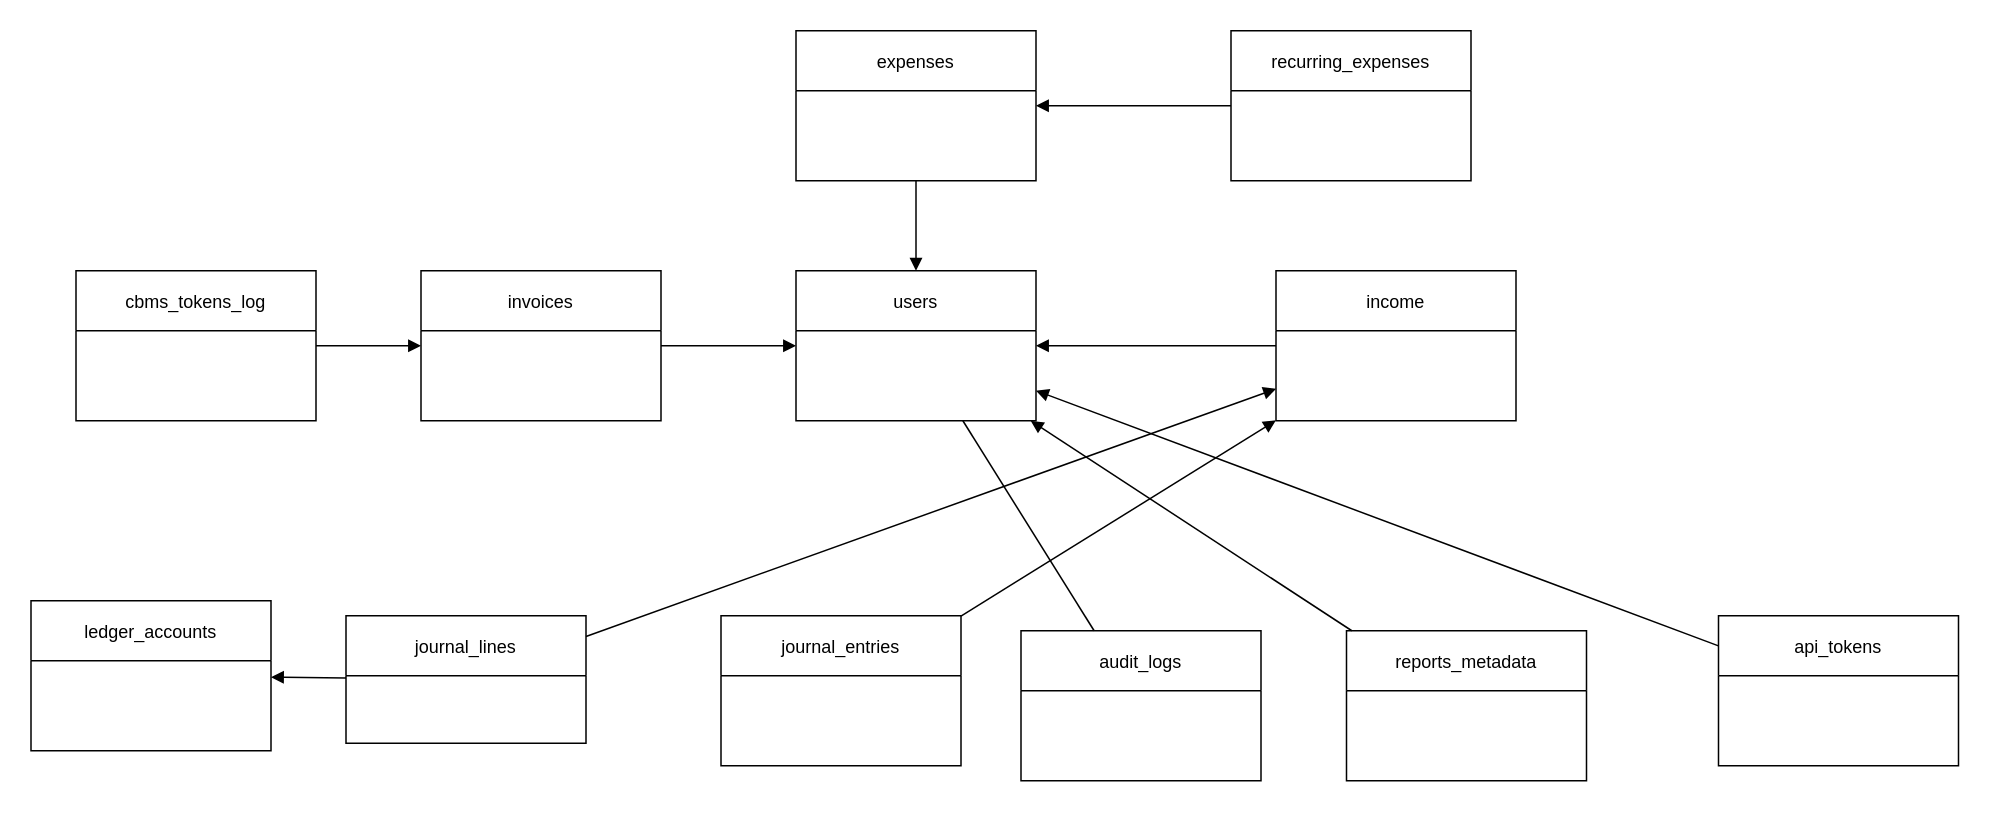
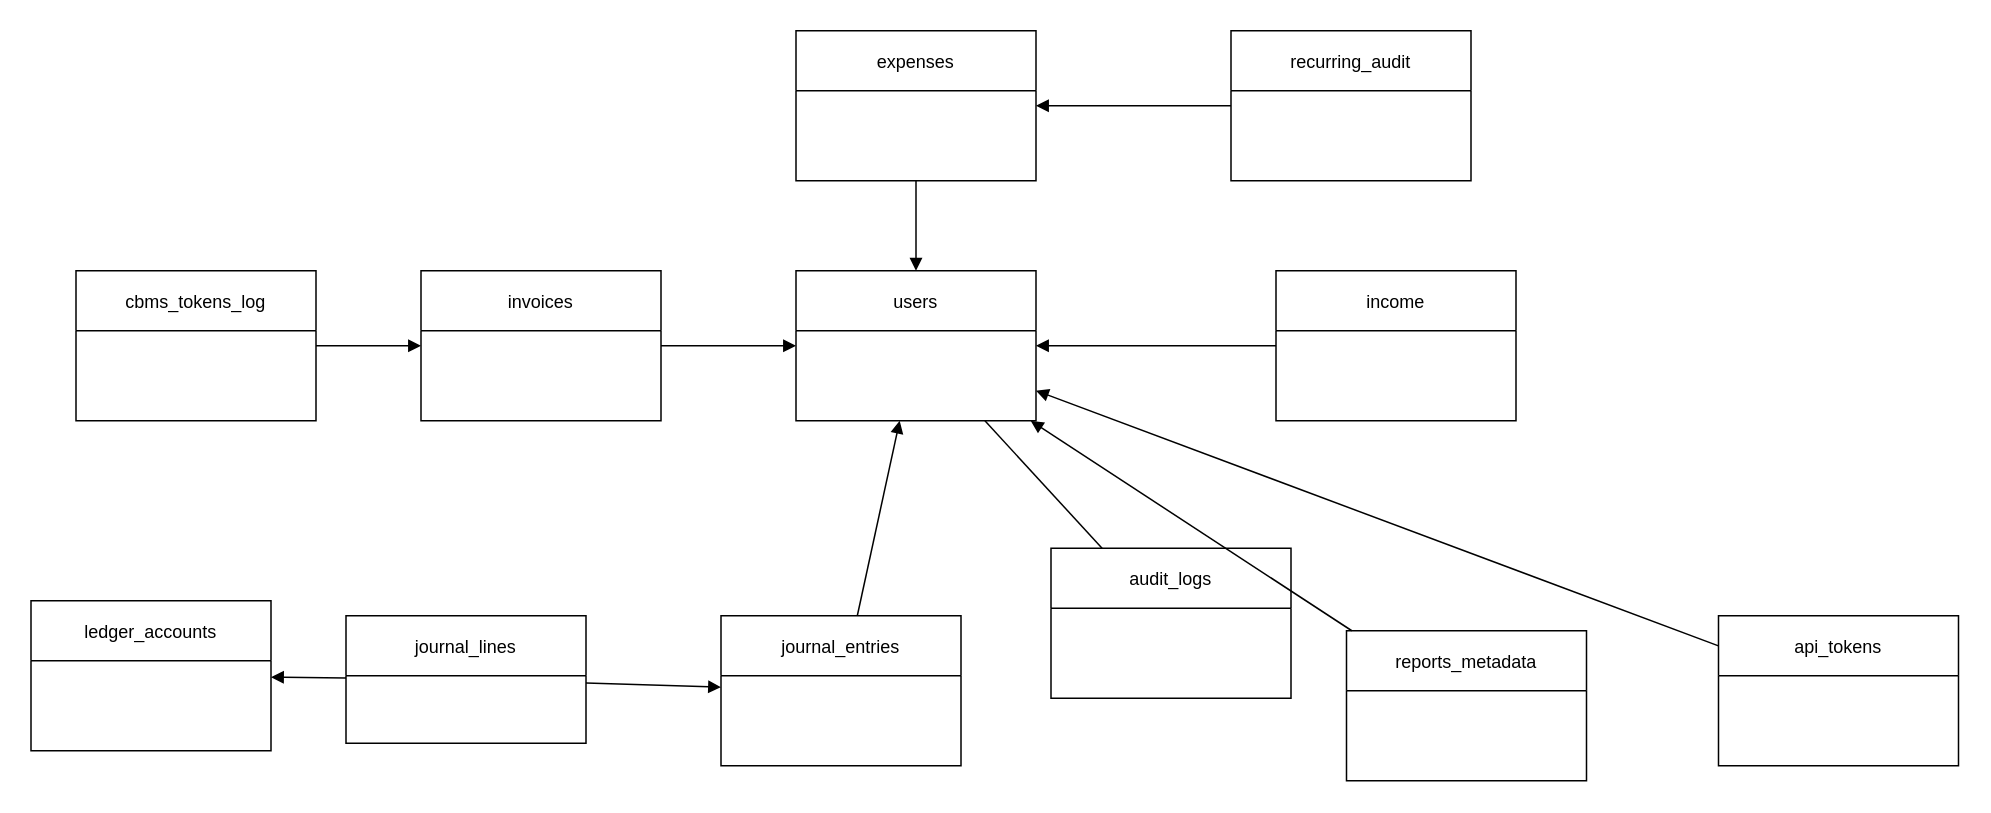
(1350, 62) -> (1350, 62)
(925, 515) -> (647, 685)
(1113, 521) -> (877, 525)
(1141, 706) -> (1171, 623)
